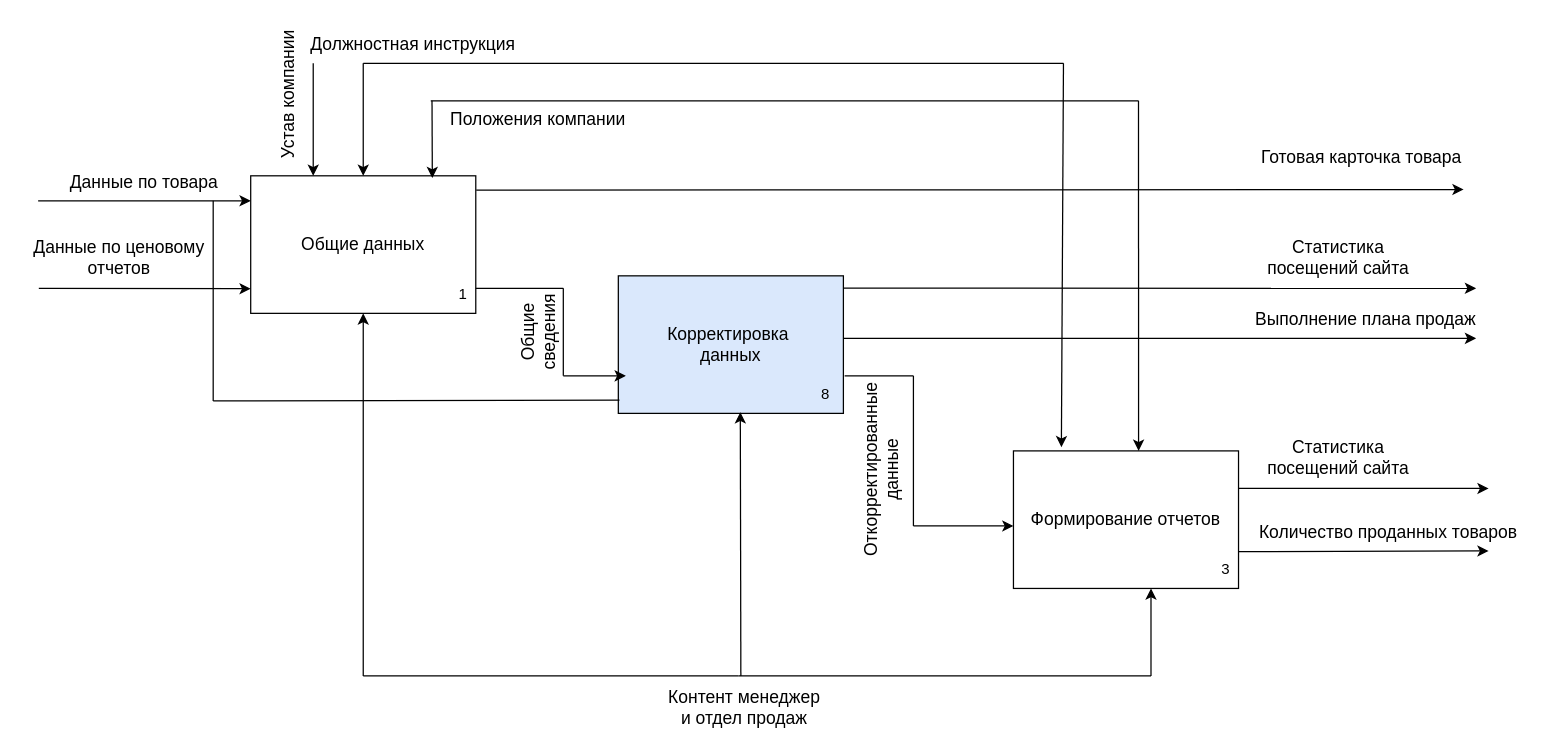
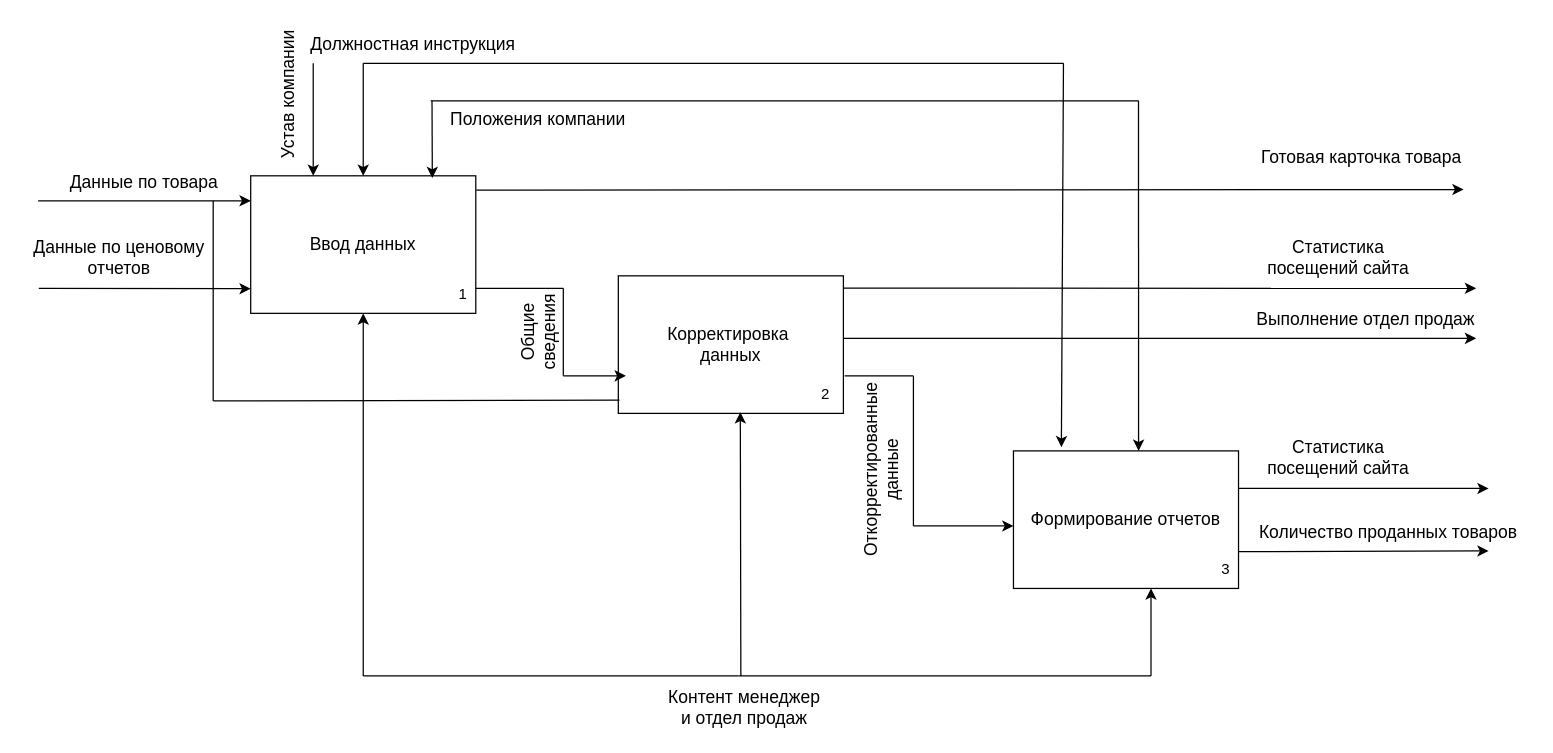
(363, 244) -> (363, 244)
(1366, 319) -> (1366, 319)
(731, 344) -> (731, 344)
(826, 394) -> (826, 394)
